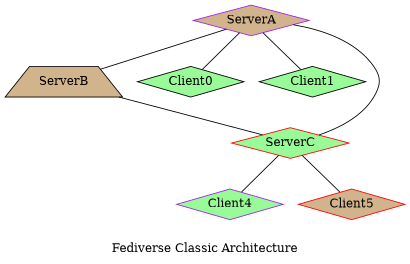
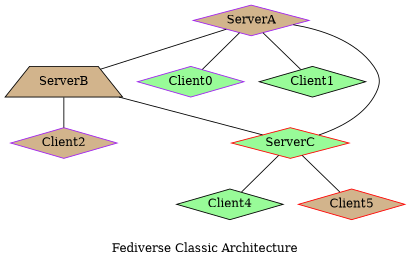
(191, 82) -> (191, 82)
none -> (64, 143)
(230, 204) -> (230, 204)
